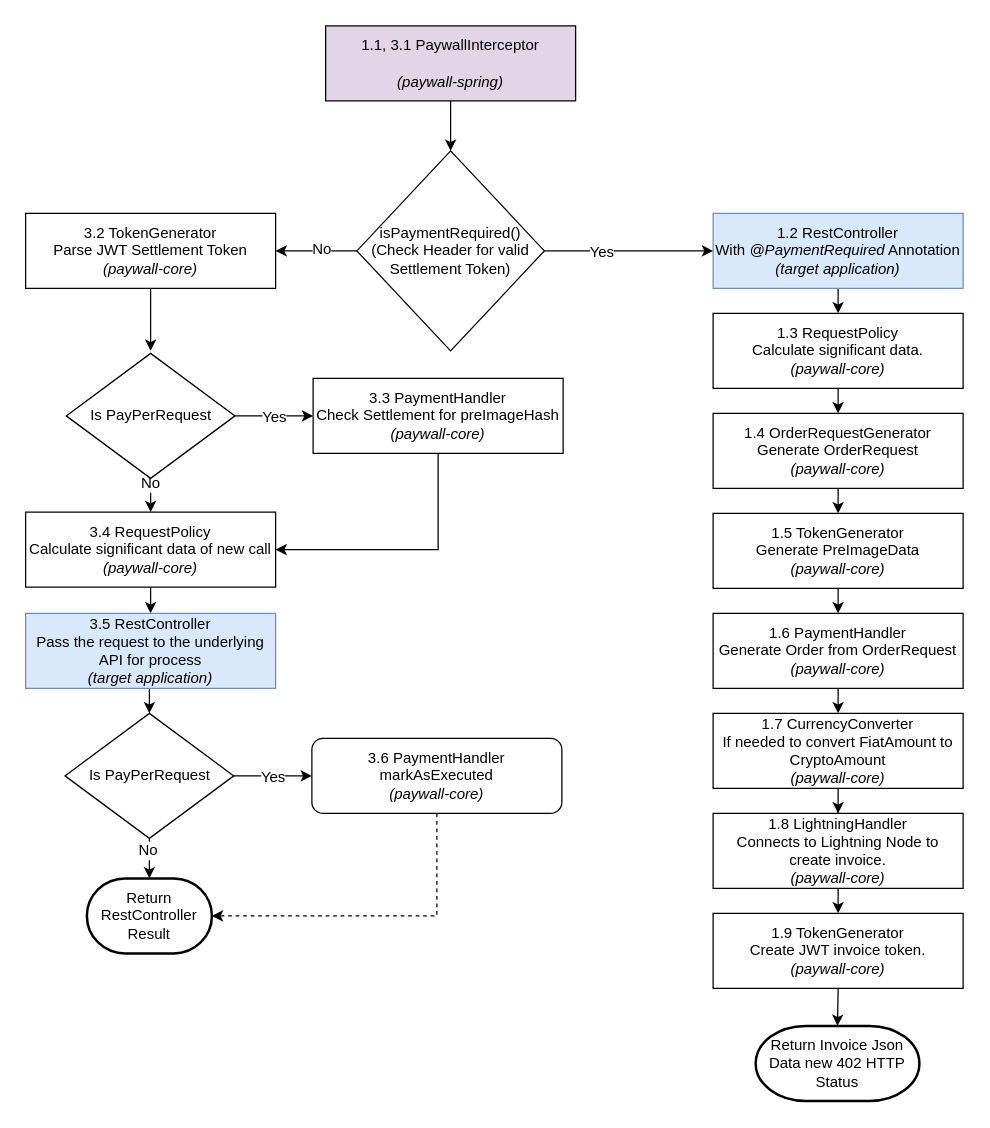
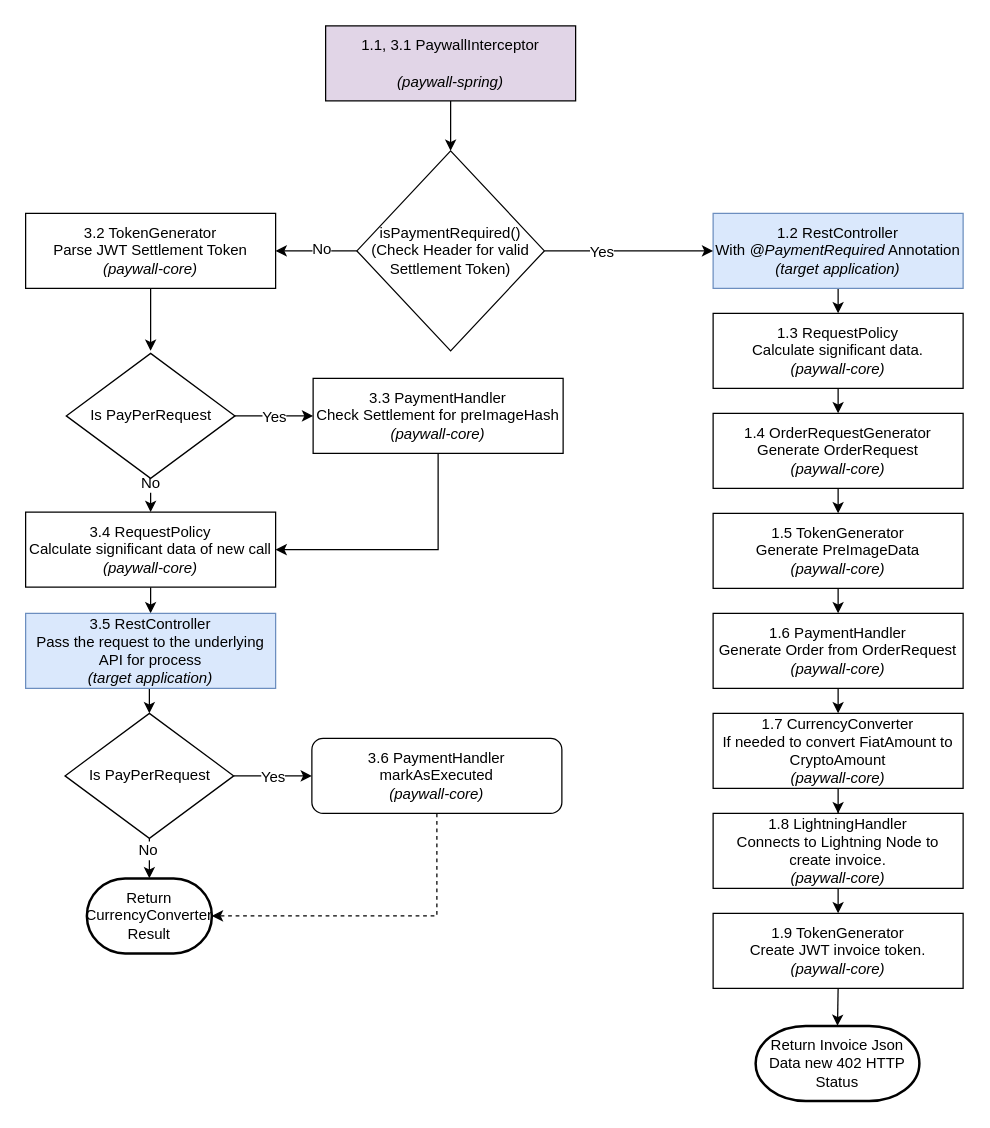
(149, 916) -> (149, 916)
